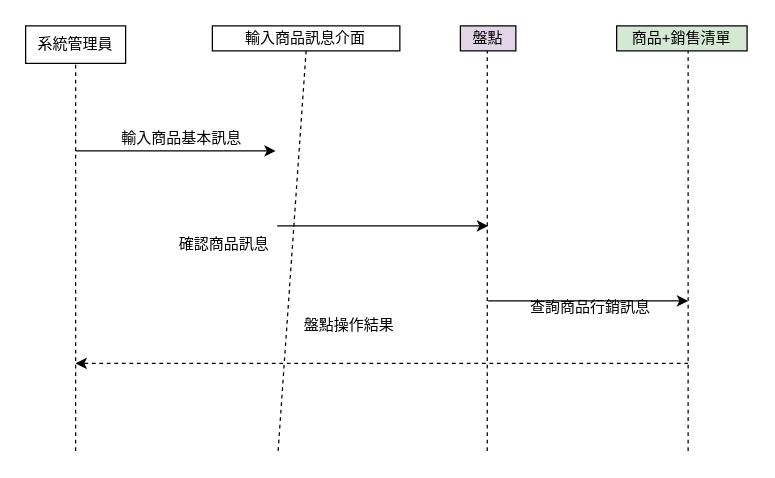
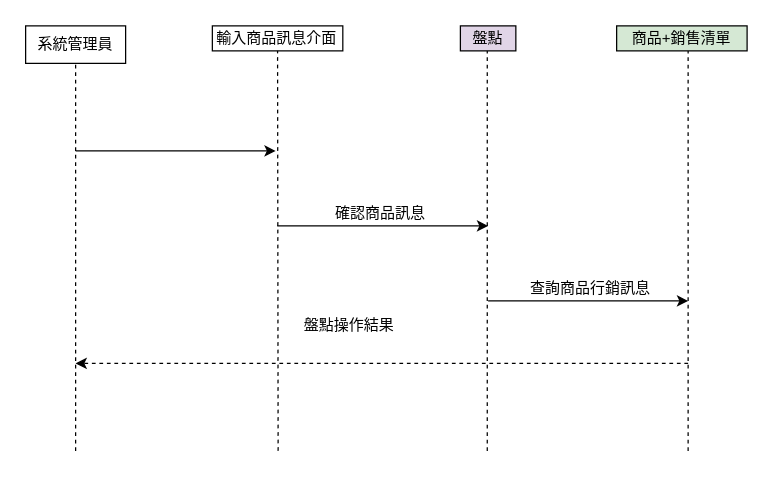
(306, 38) -> (278, 38)
(182, 138) -> none
(224, 244) -> (380, 213)
(590, 307) -> (590, 288)
